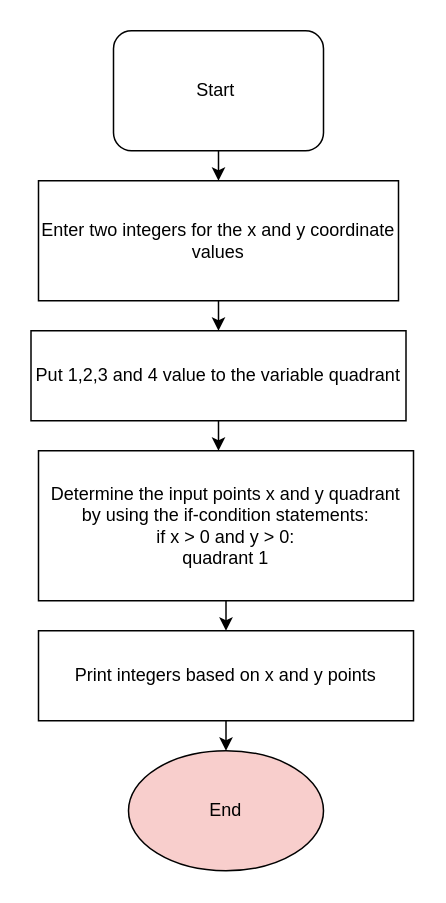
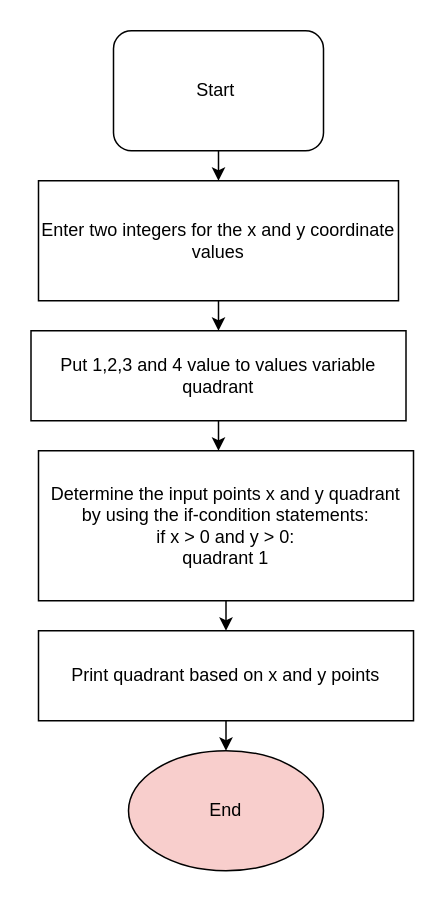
(218, 376) -> (218, 376)
(226, 676) -> (226, 676)
